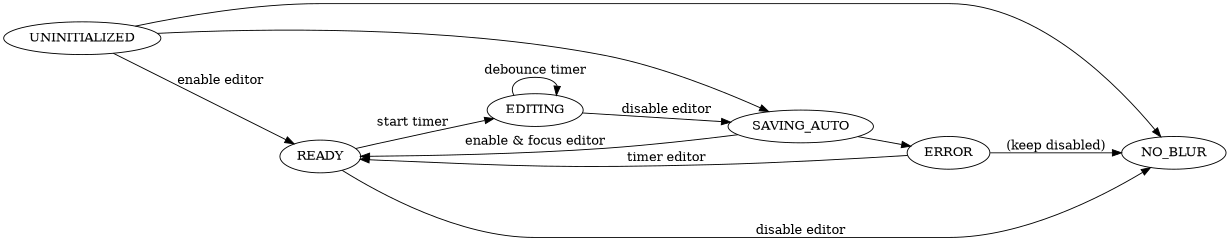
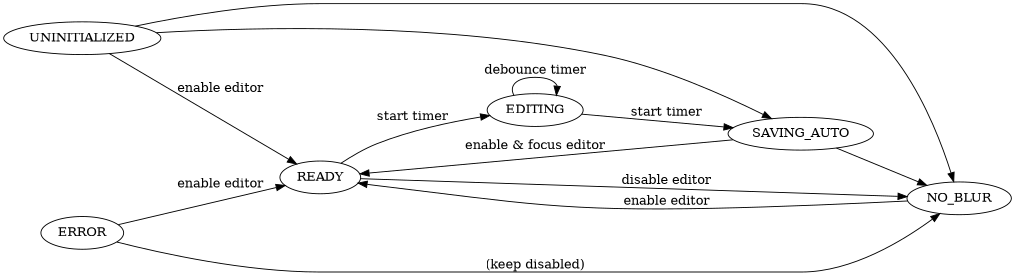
(667, 110) -> (667, 112)
(880, 141) -> (877, 165)
(667, 158) -> (220, 184)
none -> (637, 209)
